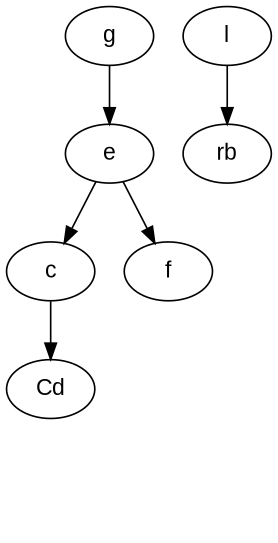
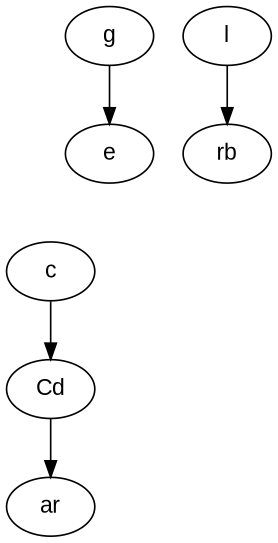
(84, 205) -> none
(168, 271) -> none
none -> (51, 507)
